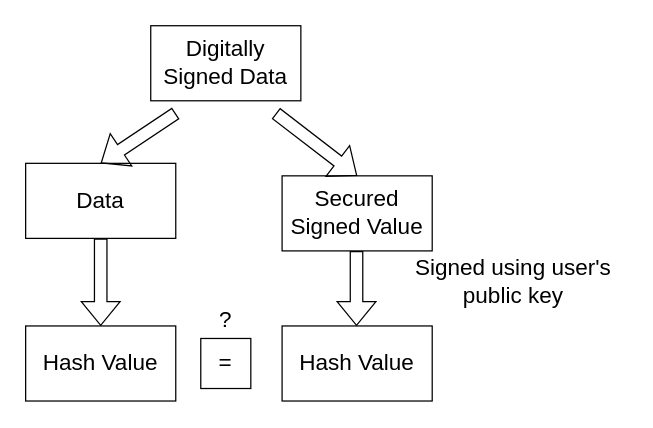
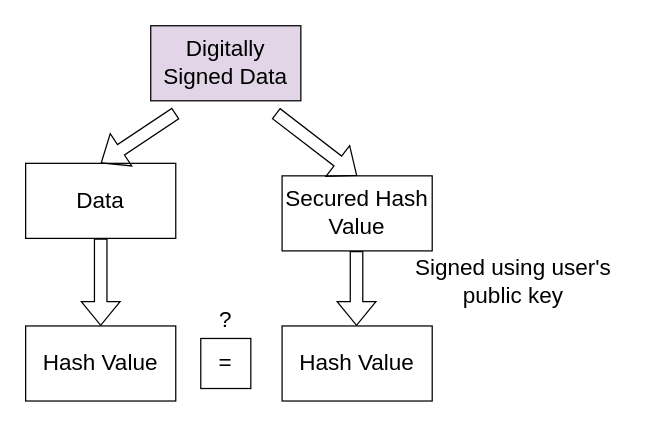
(226, 63) -> (226, 63)
(357, 213) -> (357, 213)
